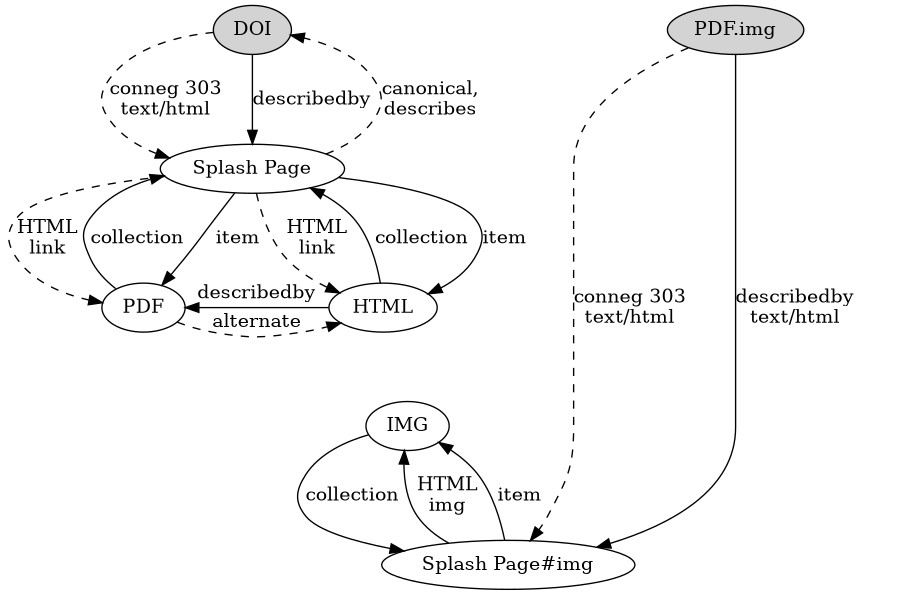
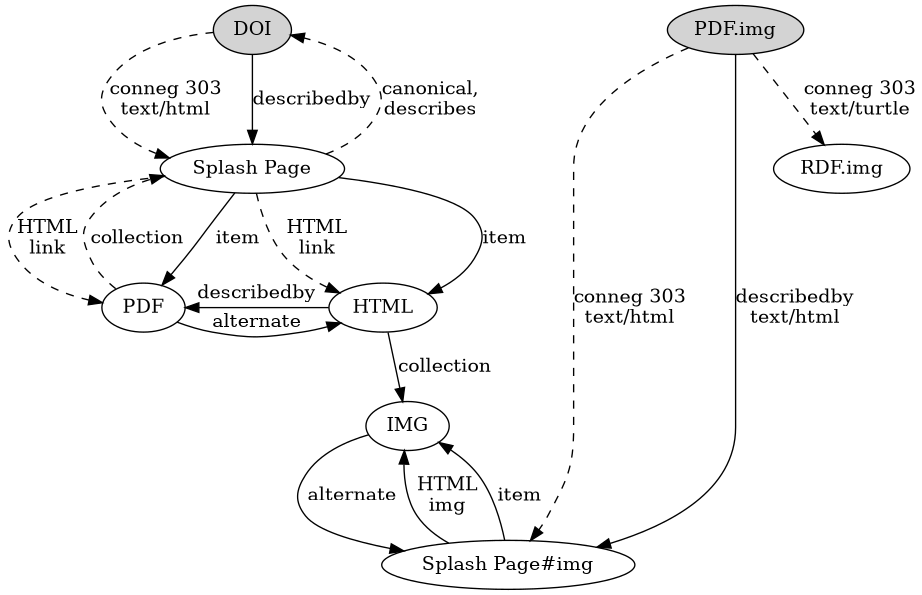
none -> (842, 169)
(87, 222) -> (87, 222)
(363, 231) -> (394, 360)
(252, 337) -> (252, 337)
(352, 495) -> (352, 495)
